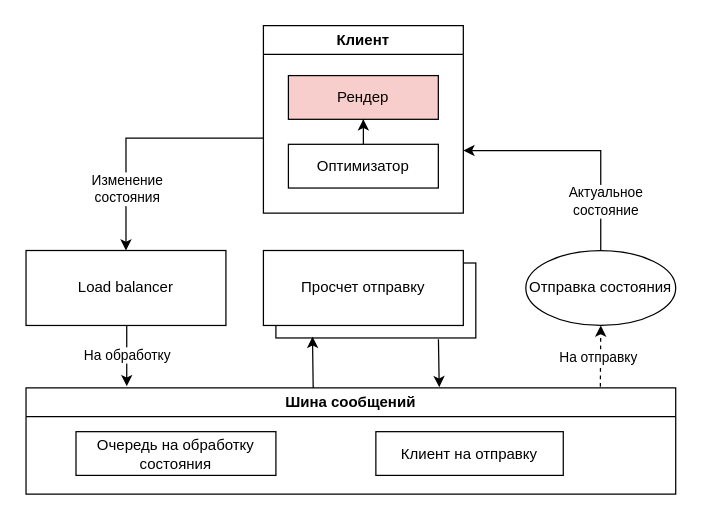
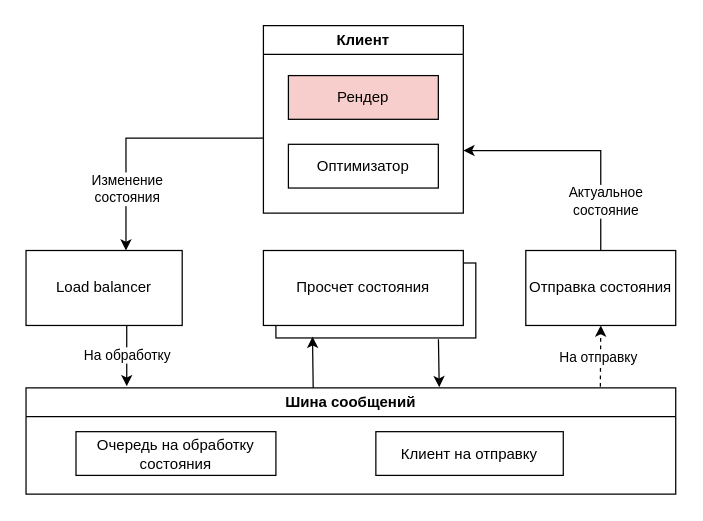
(363, 127) -> none
(126, 288) -> (104, 288)
(363, 288) -> (363, 288)
(601, 288) -> (601, 288)
